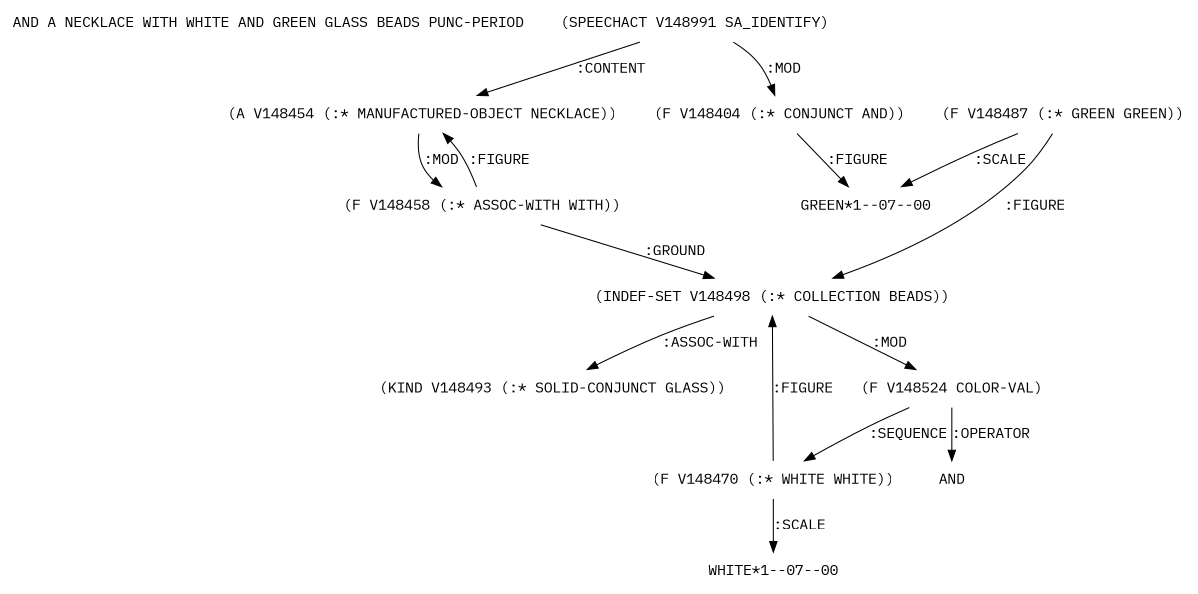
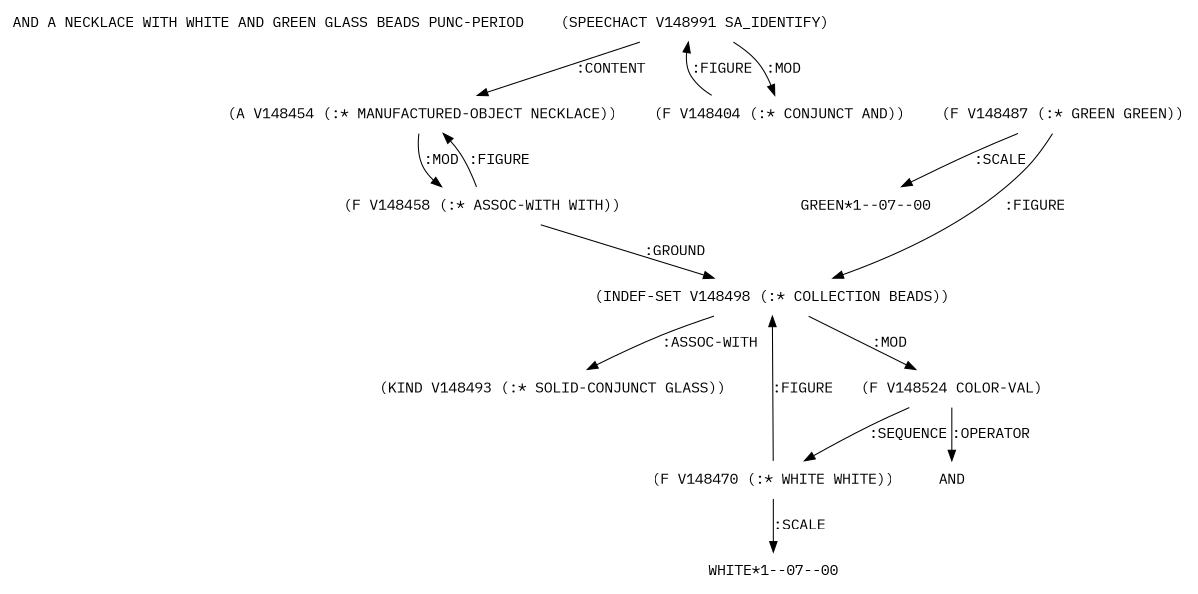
(819, 156) -> (692, 78)
